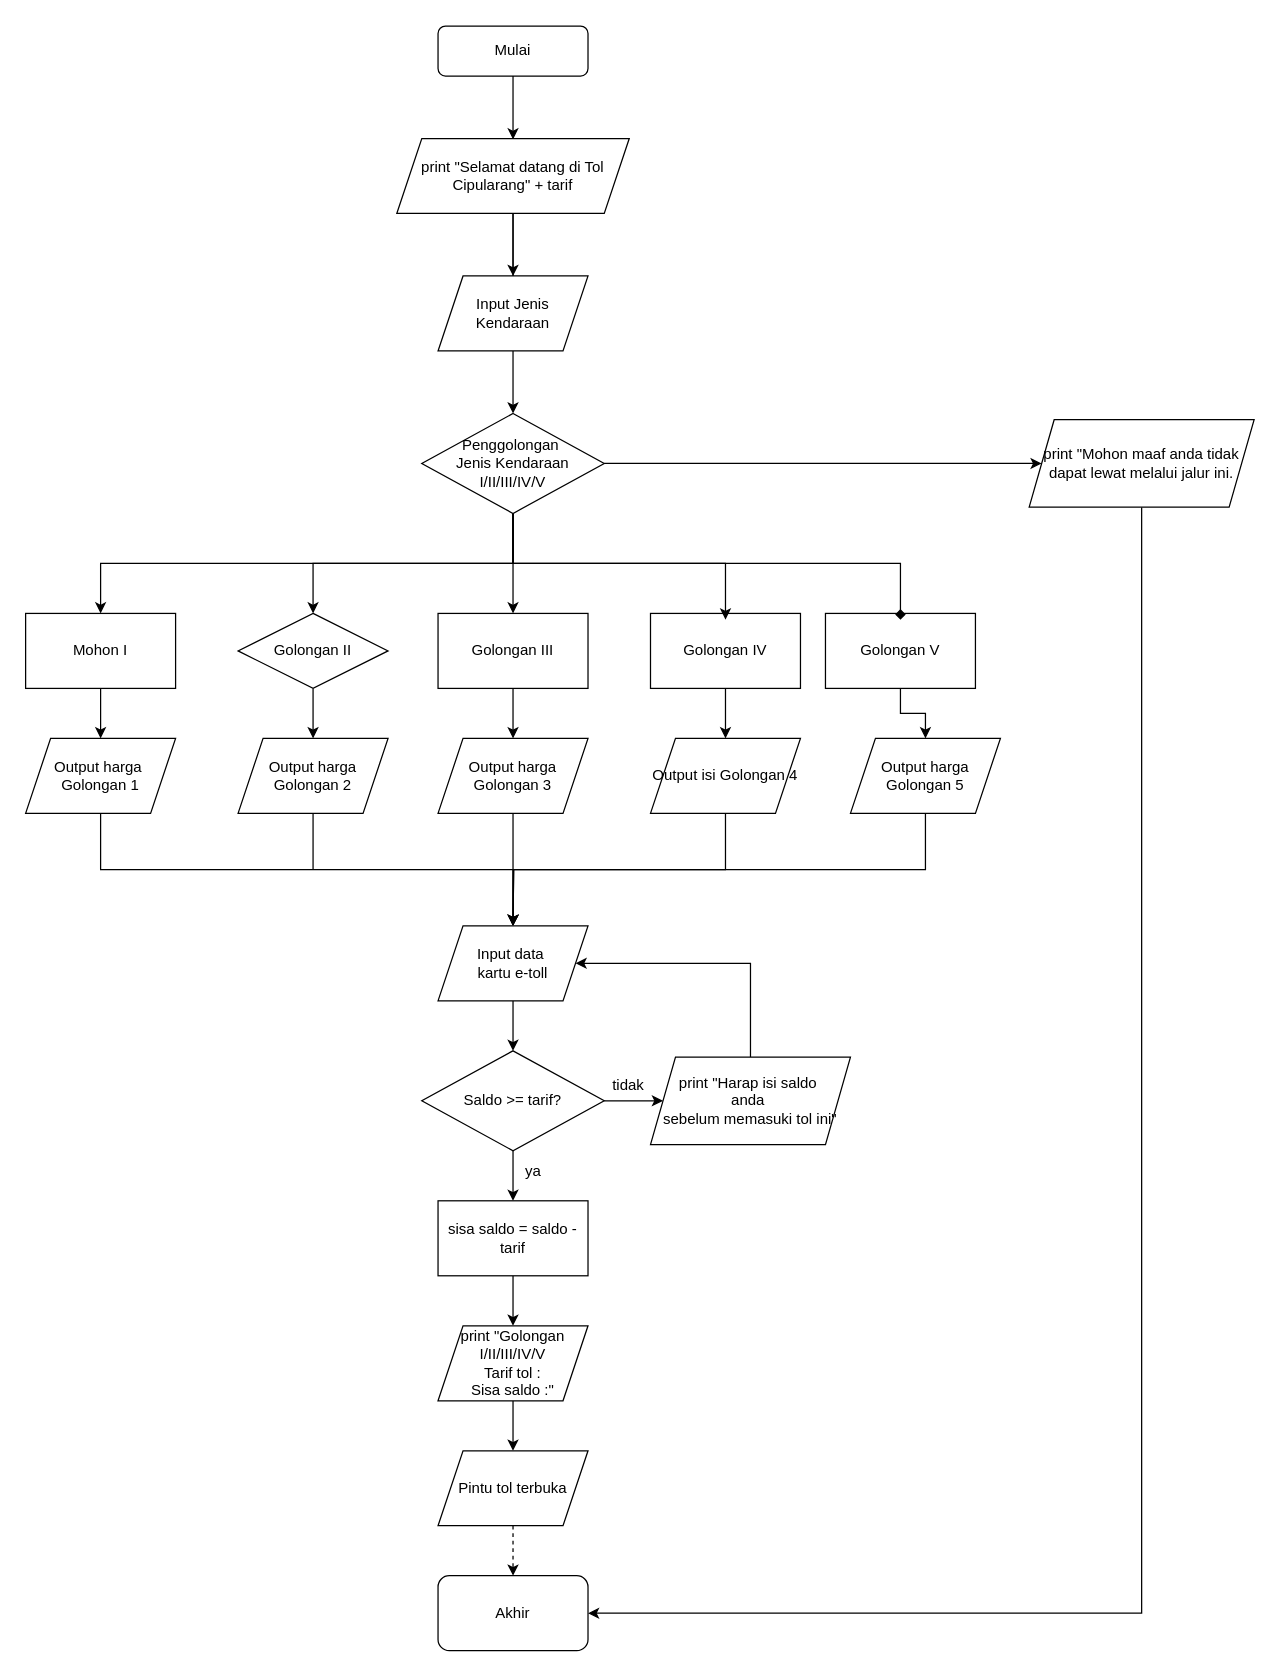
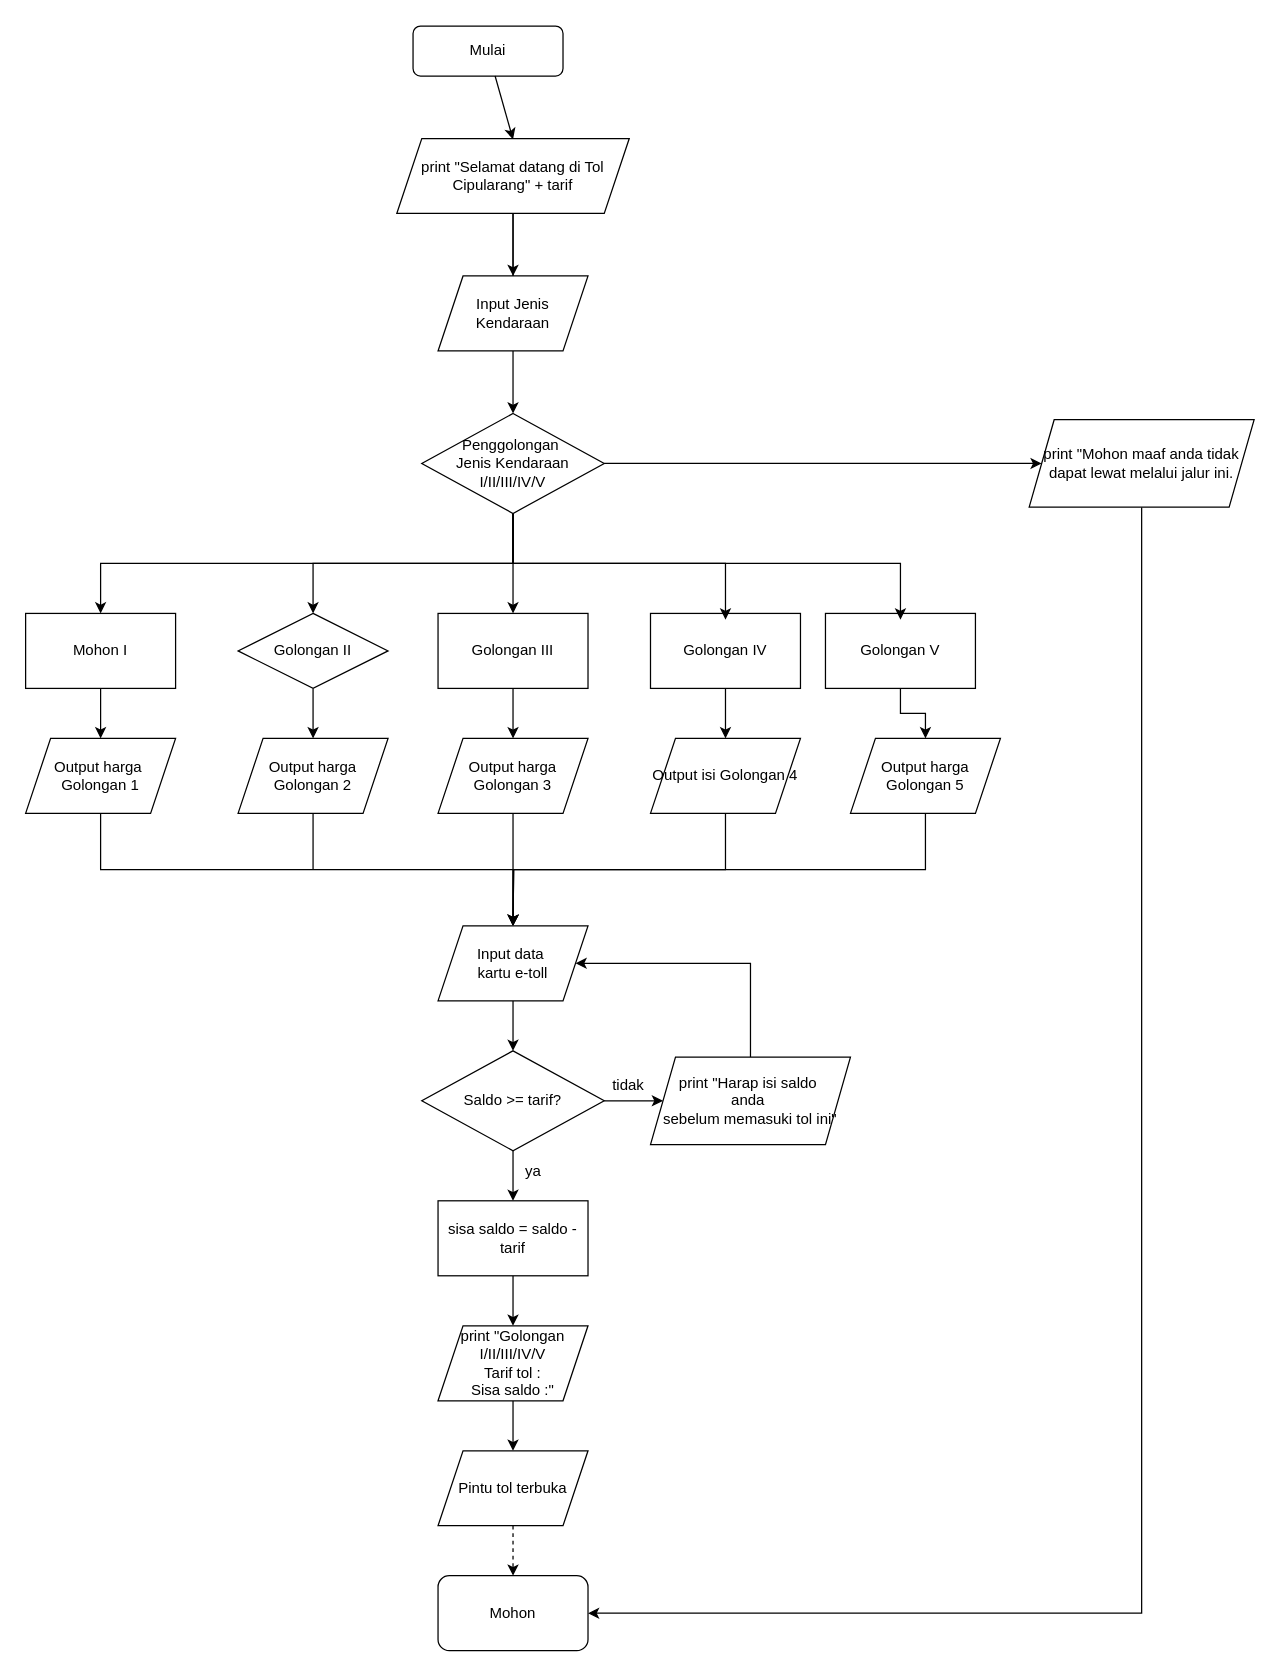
(513, 51) -> (488, 51)
(901, 608) -> (901, 609)
(513, 1613) -> (513, 1613)
